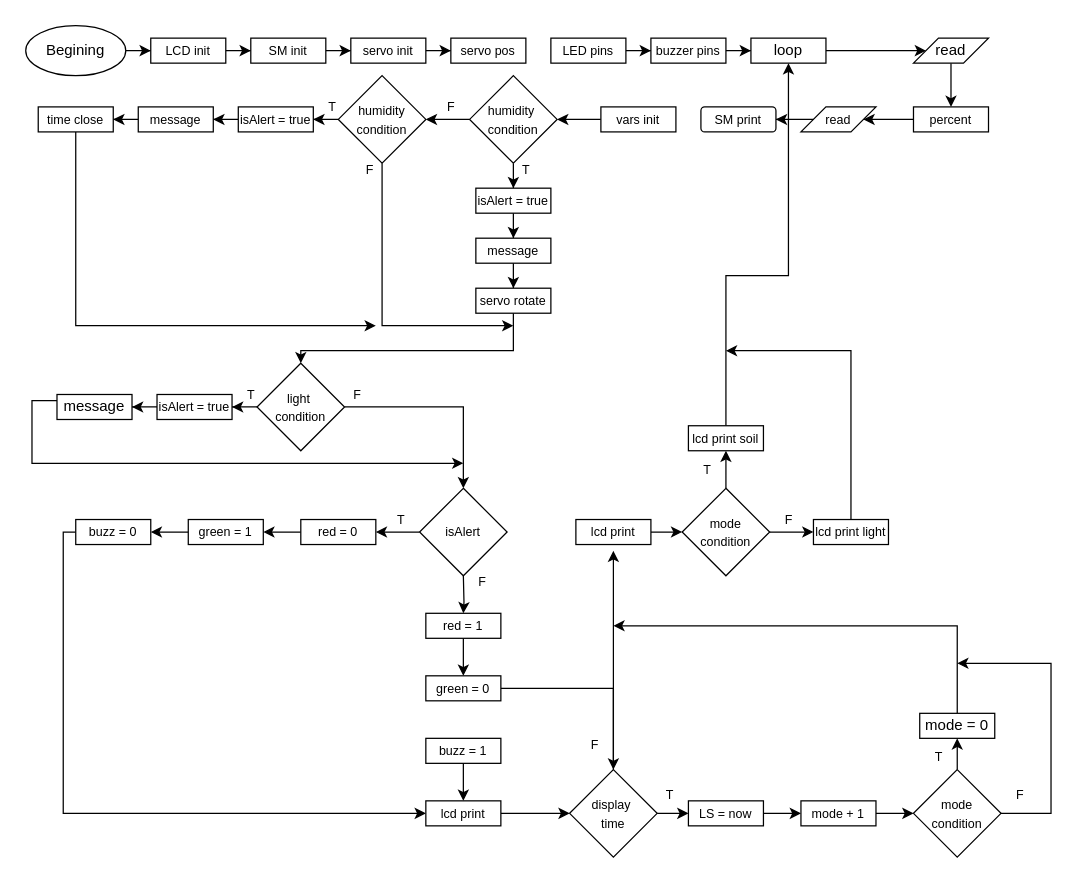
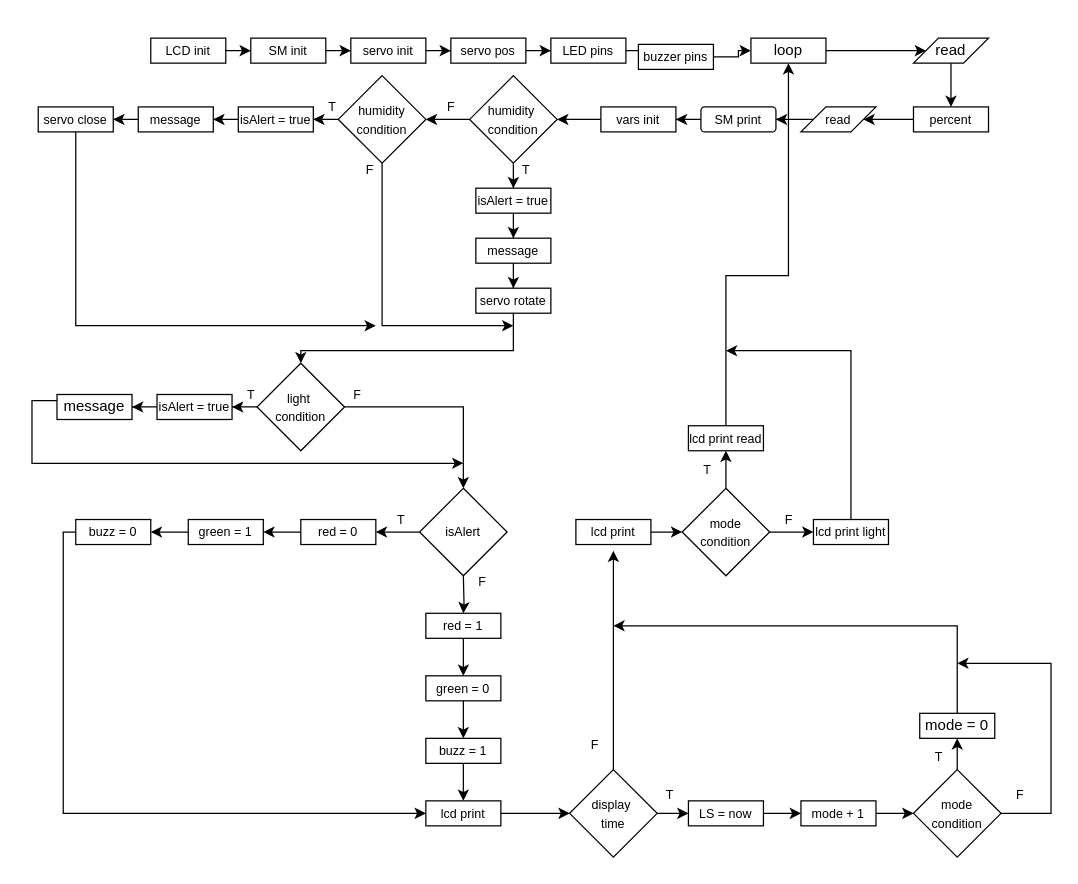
(76, 51) -> none
(143, 51) -> none
none -> (543, 51)
(688, 51) -> (676, 57)
(76, 119) -> (76, 119)
none -> (684, 119)
(726, 438) -> (726, 438)
(555, 688) -> (463, 724)
